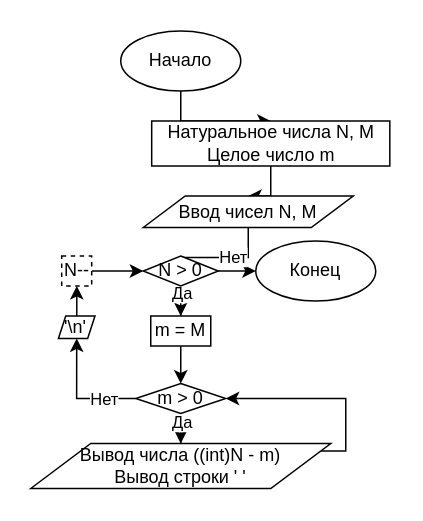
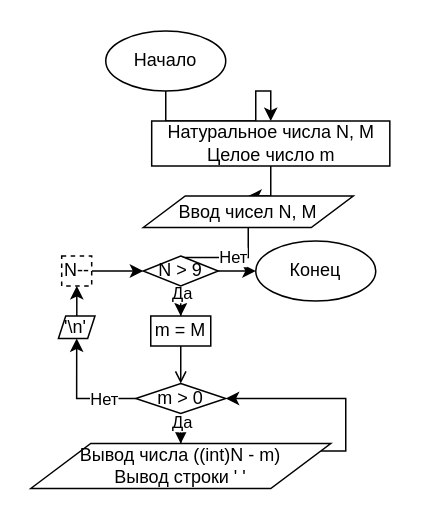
(181, 61) -> (166, 61)
(181, 271) -> (181, 271)
(181, 372) -> (181, 374)
